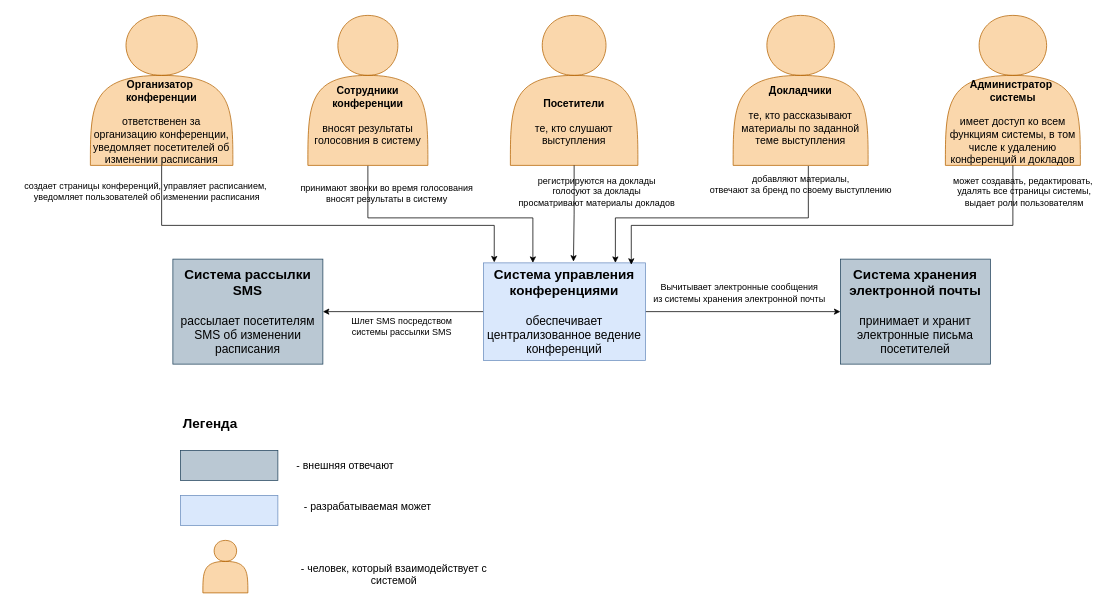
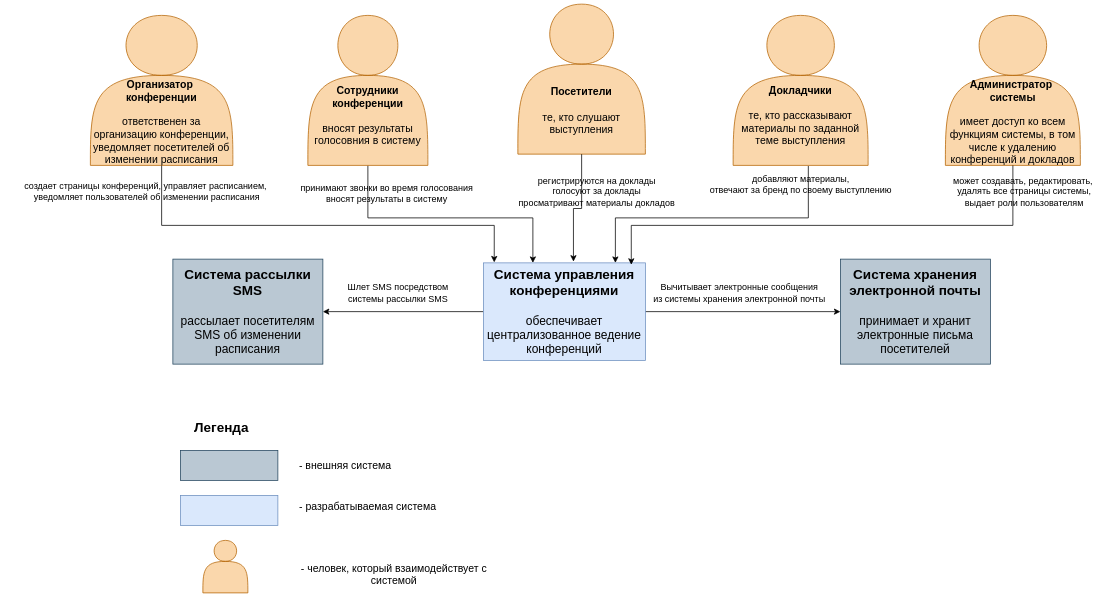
(574, 90) -> (582, 79)
(402, 327) -> (398, 293)
(210, 424) -> (222, 428)
(345, 465) -> (345, 465)
(368, 507) -> (368, 507)
